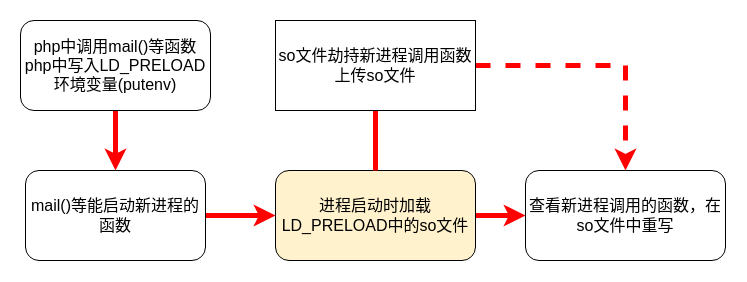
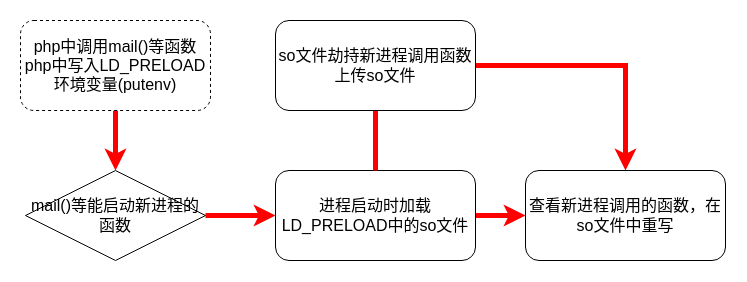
(116, 66) -> (116, 66)
(376, 66) -> (376, 66)
(498, 66) -> (498, 66)
(116, 216) -> (116, 216)
(376, 216) -> (376, 216)
